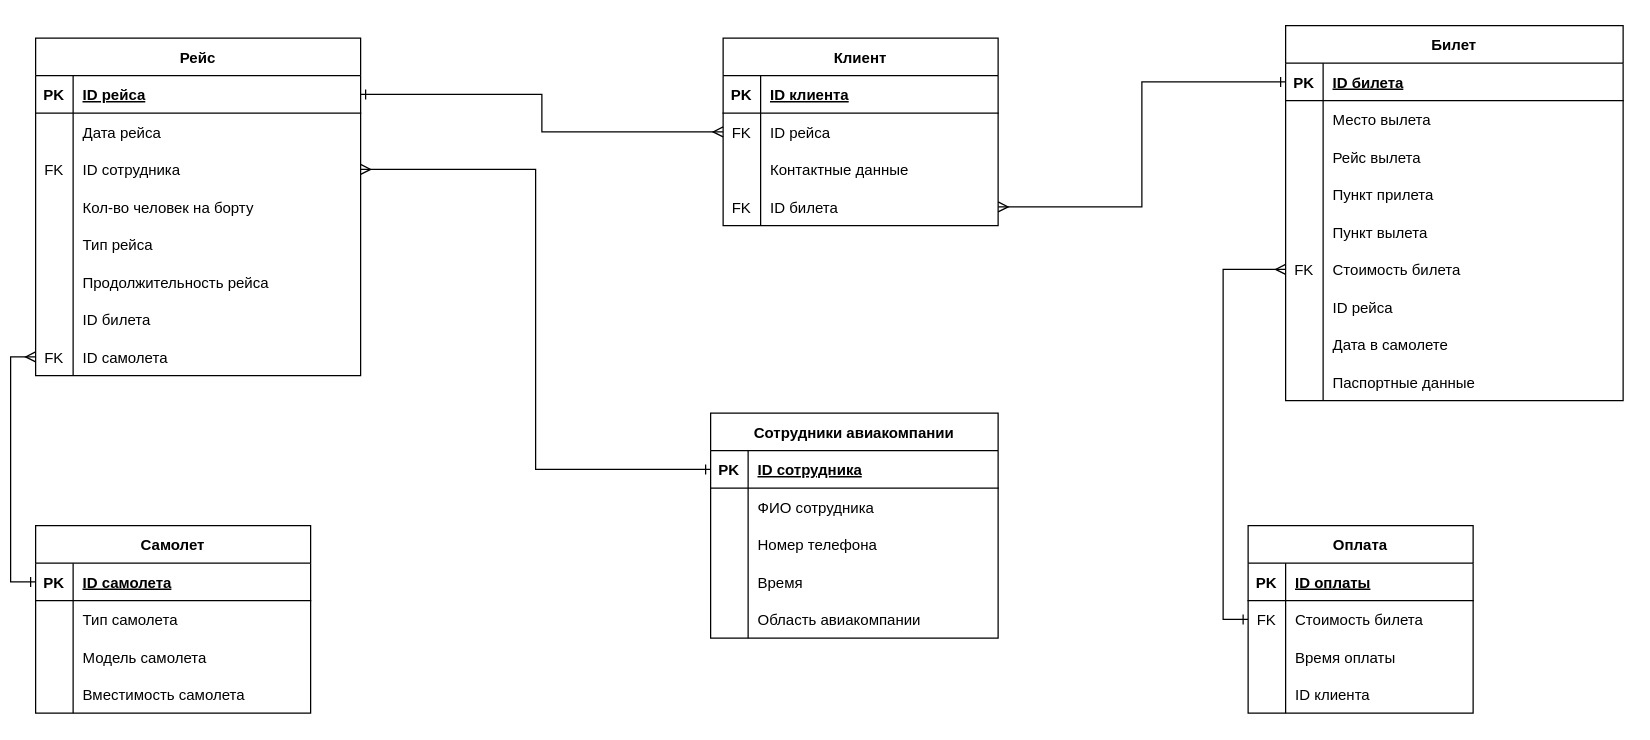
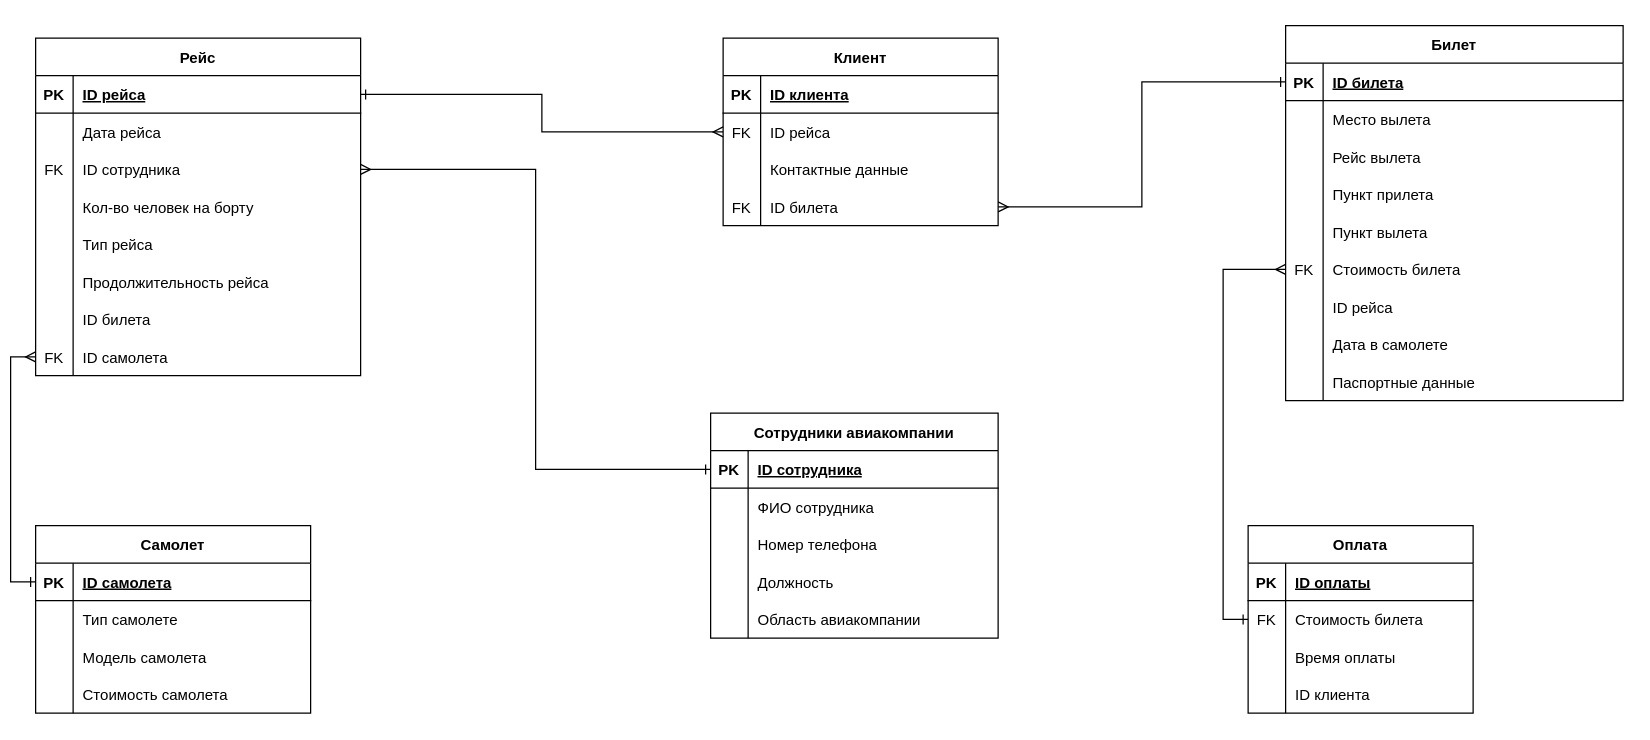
(779, 583) -> (795, 583)
(131, 620) -> (131, 620)
(165, 695) -> (156, 695)
